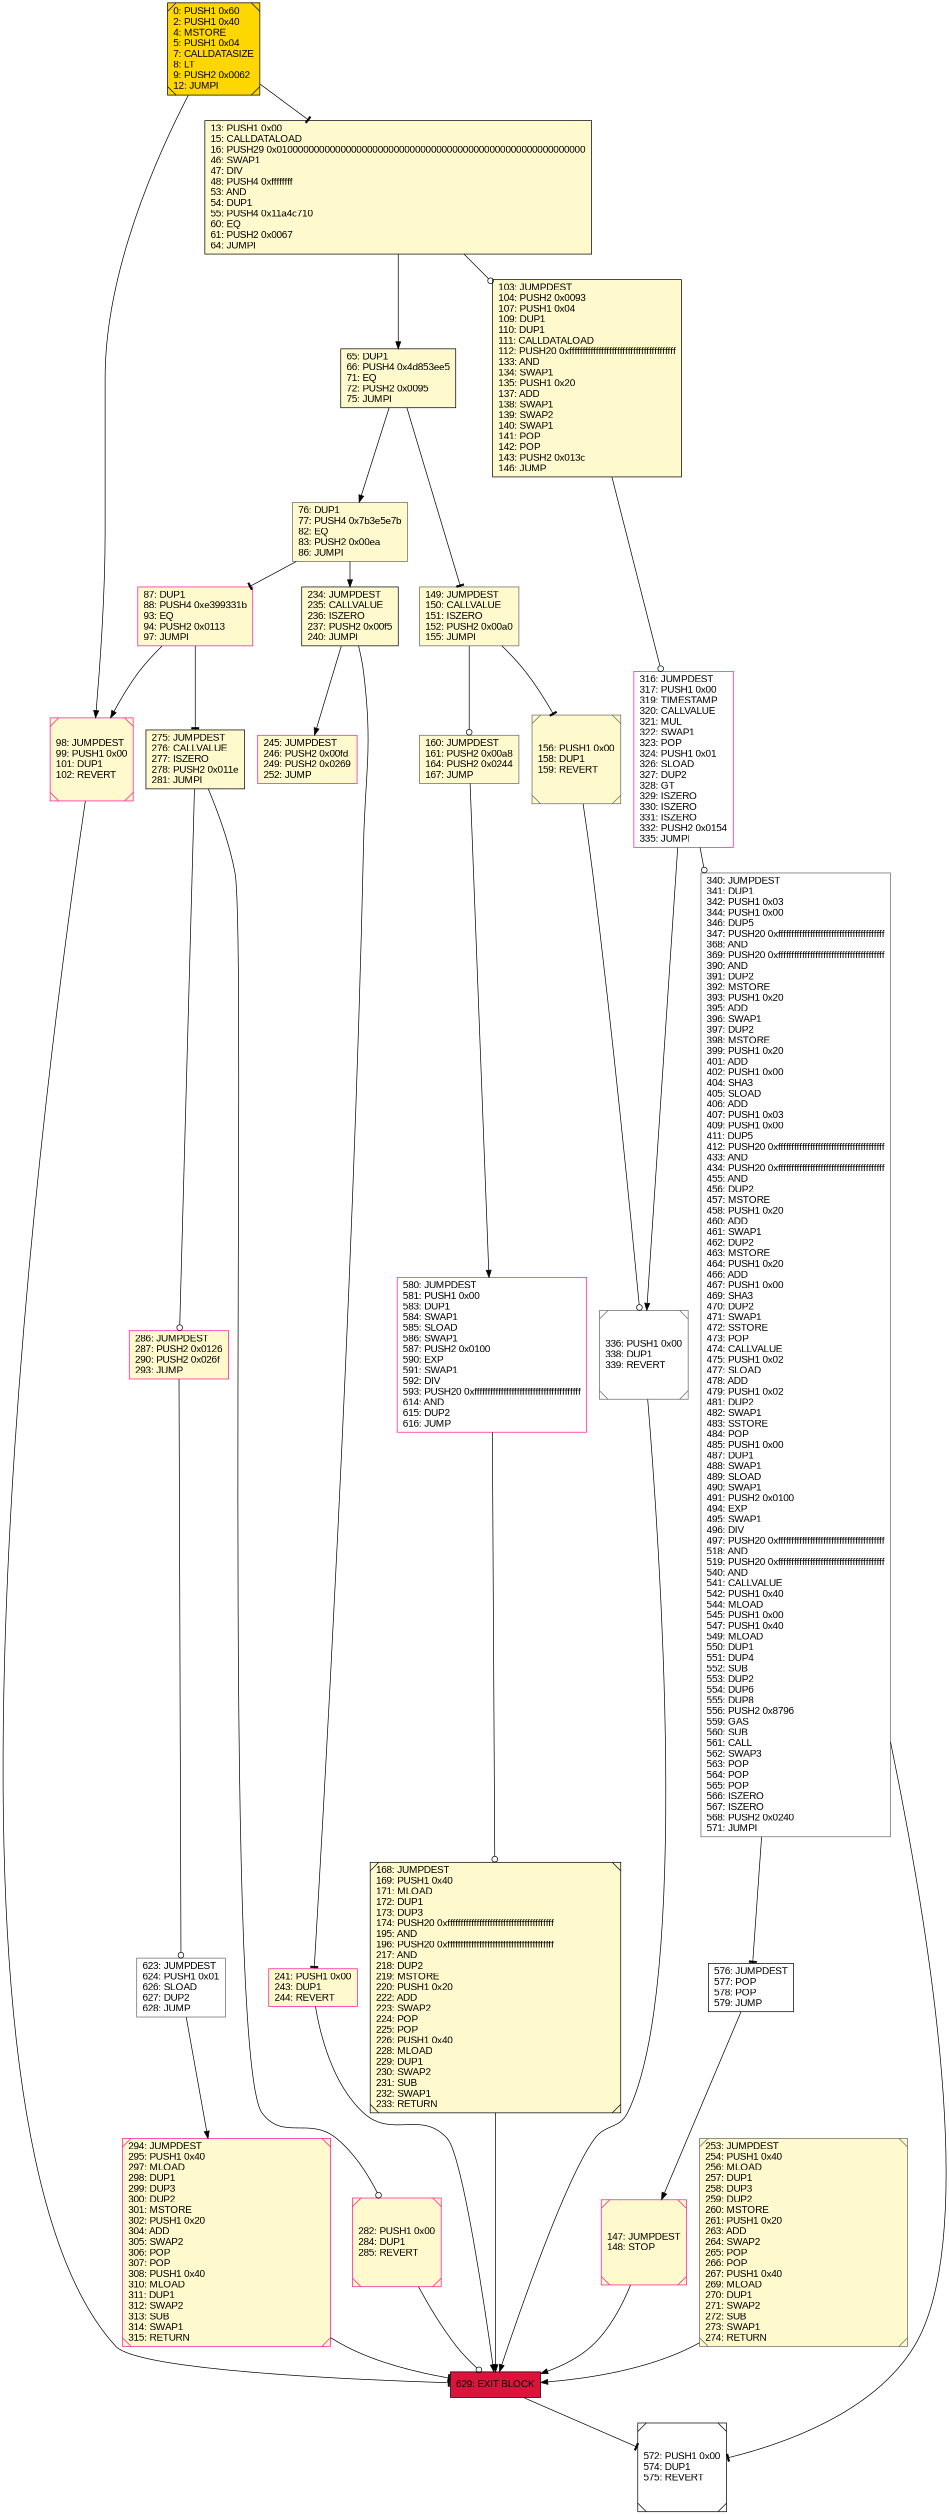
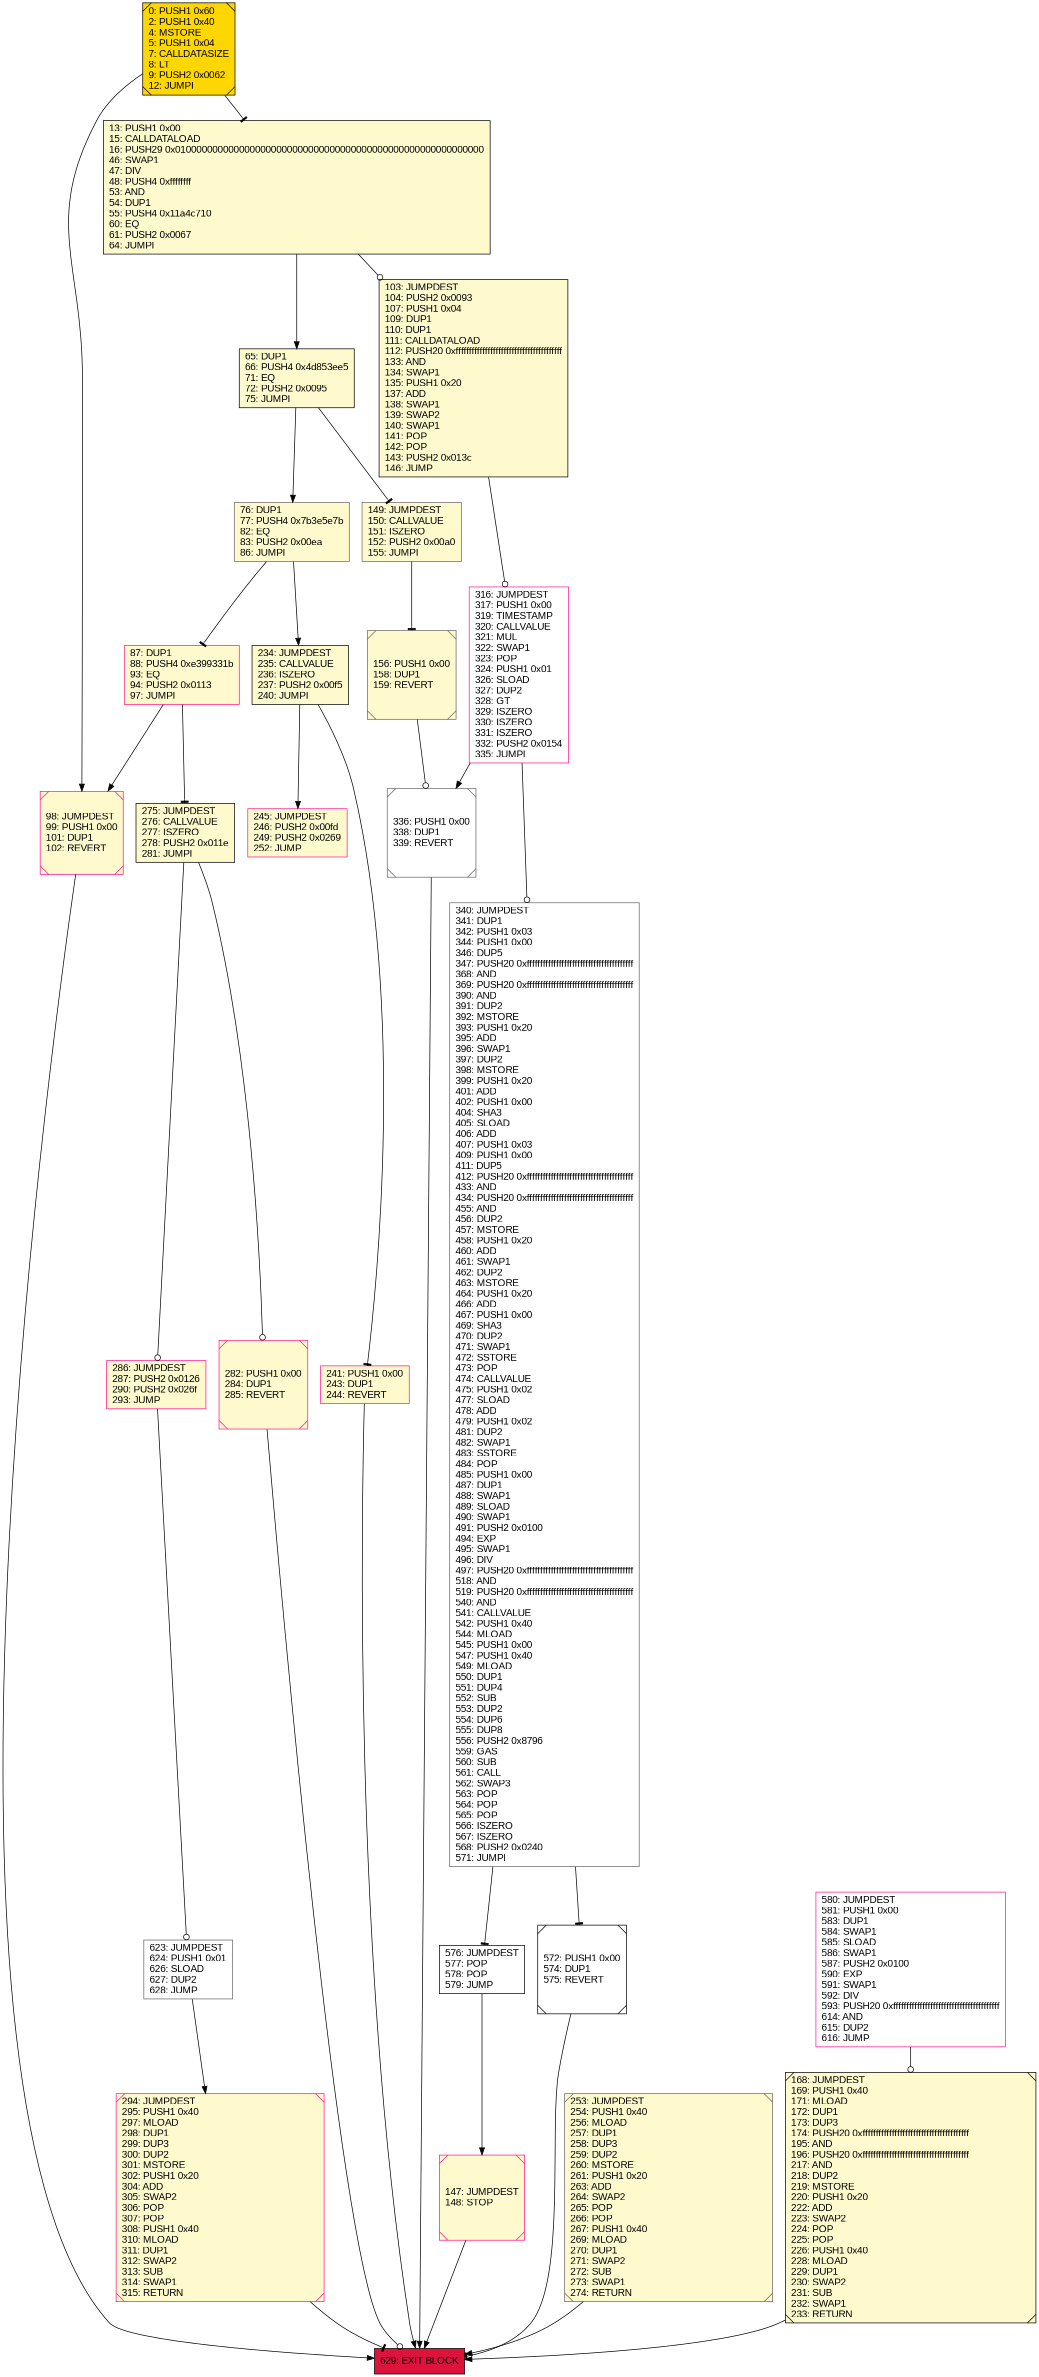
(469, 759) -> none
(5, 1749) -> (5, 1737)
(579, 2422) -> (554, 2206)
